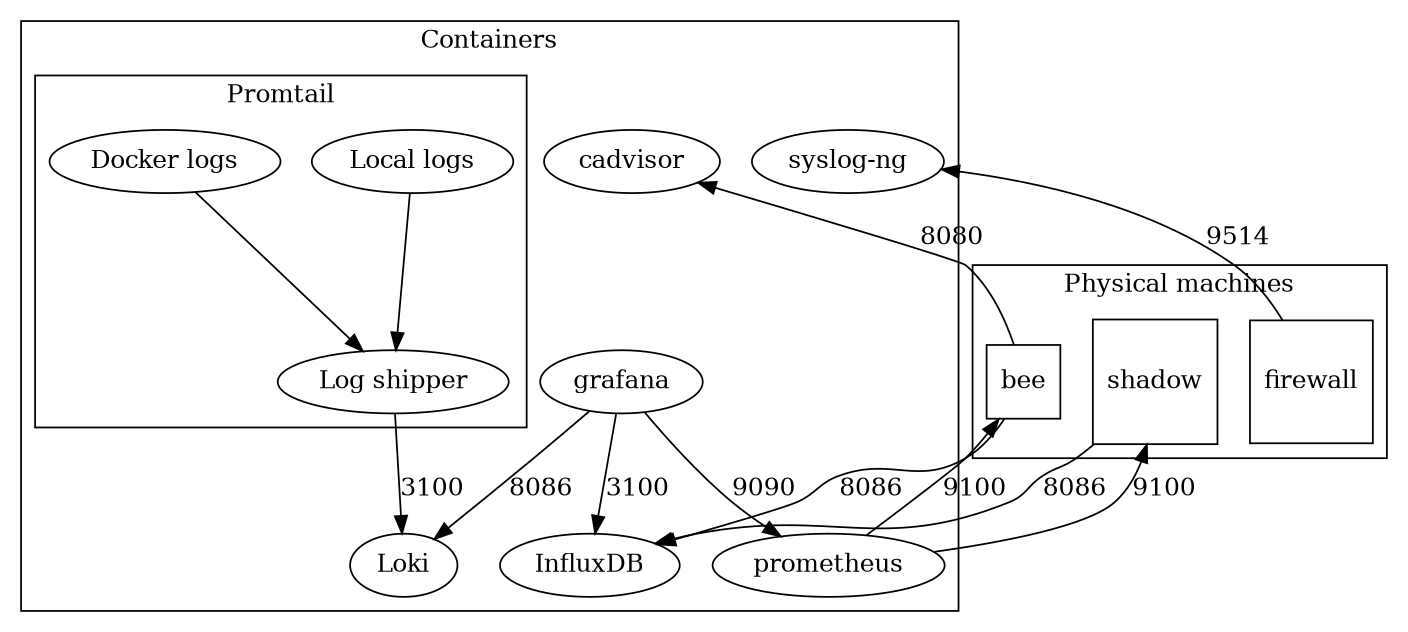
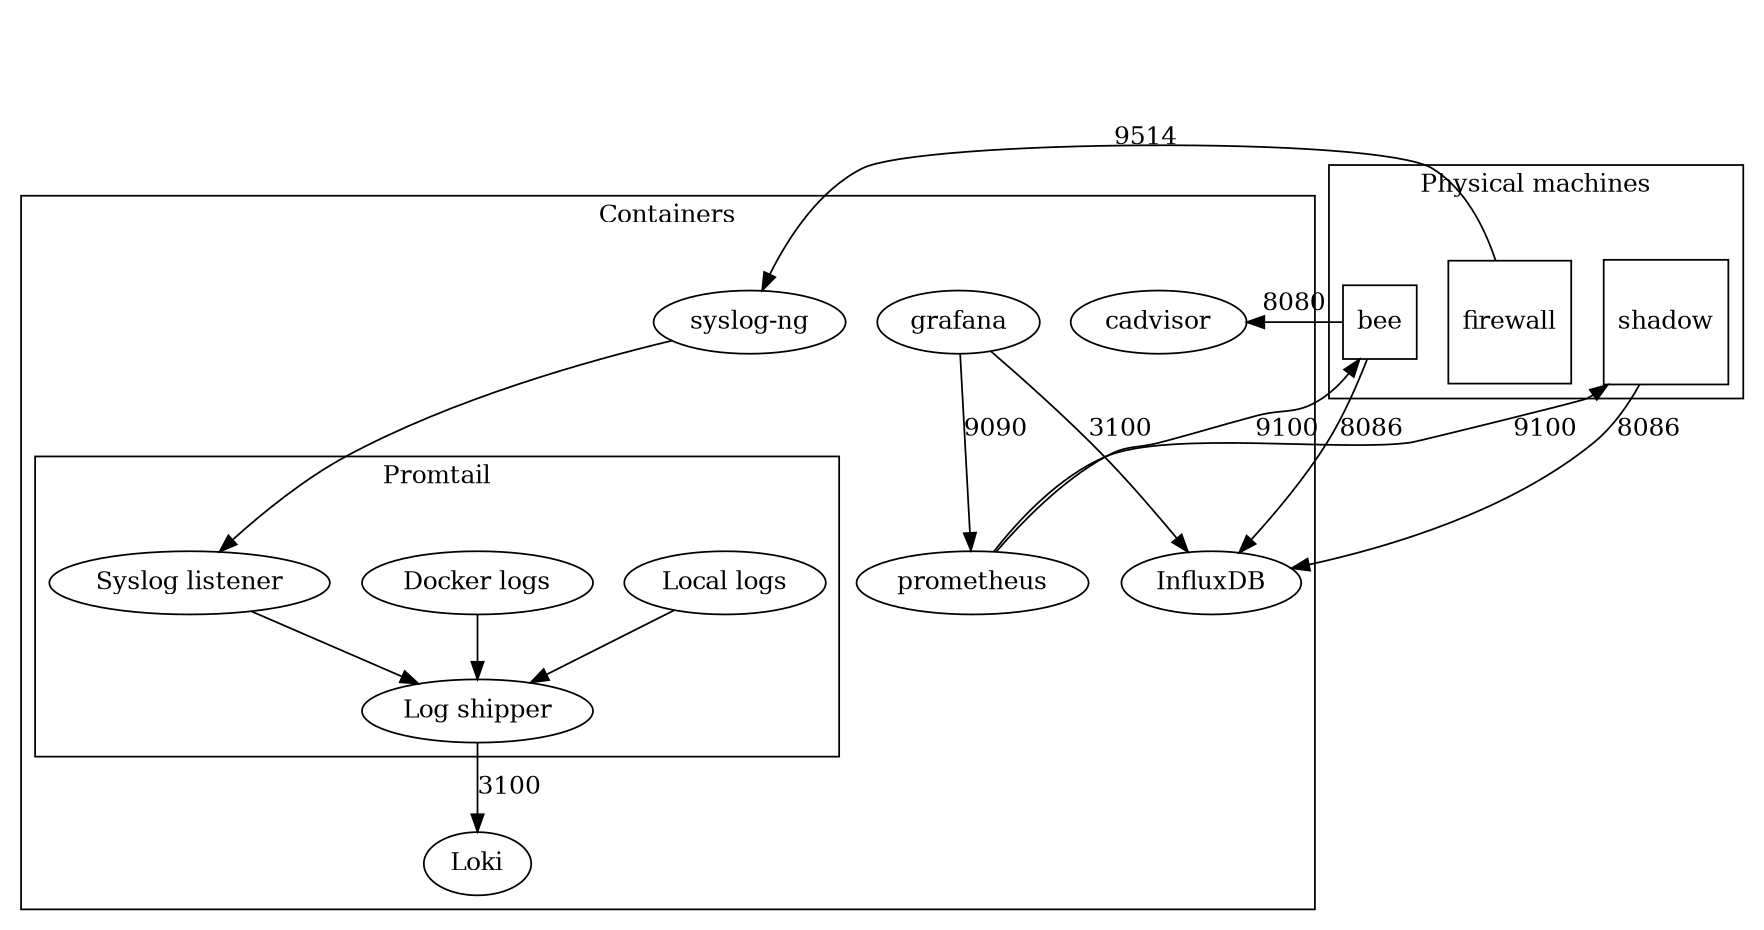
(519, 470) -> none
none -> (190, 583)
